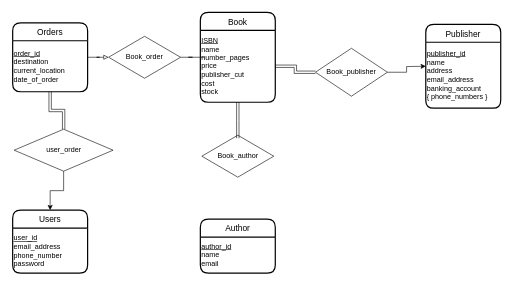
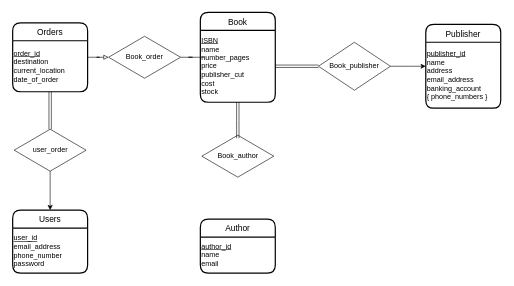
(351, 72) -> (354, 66)
(63, 150) -> (50, 150)
